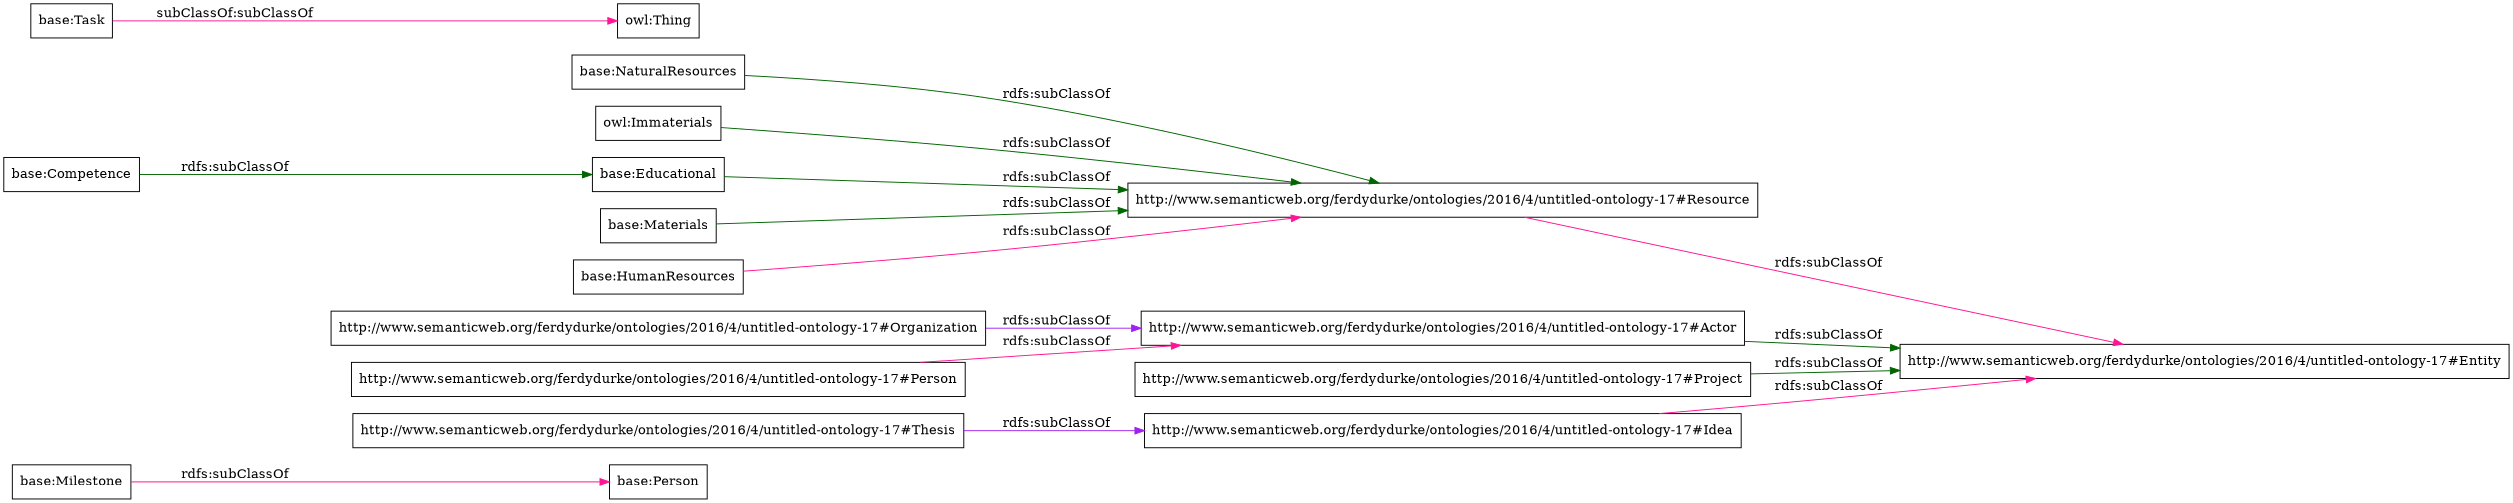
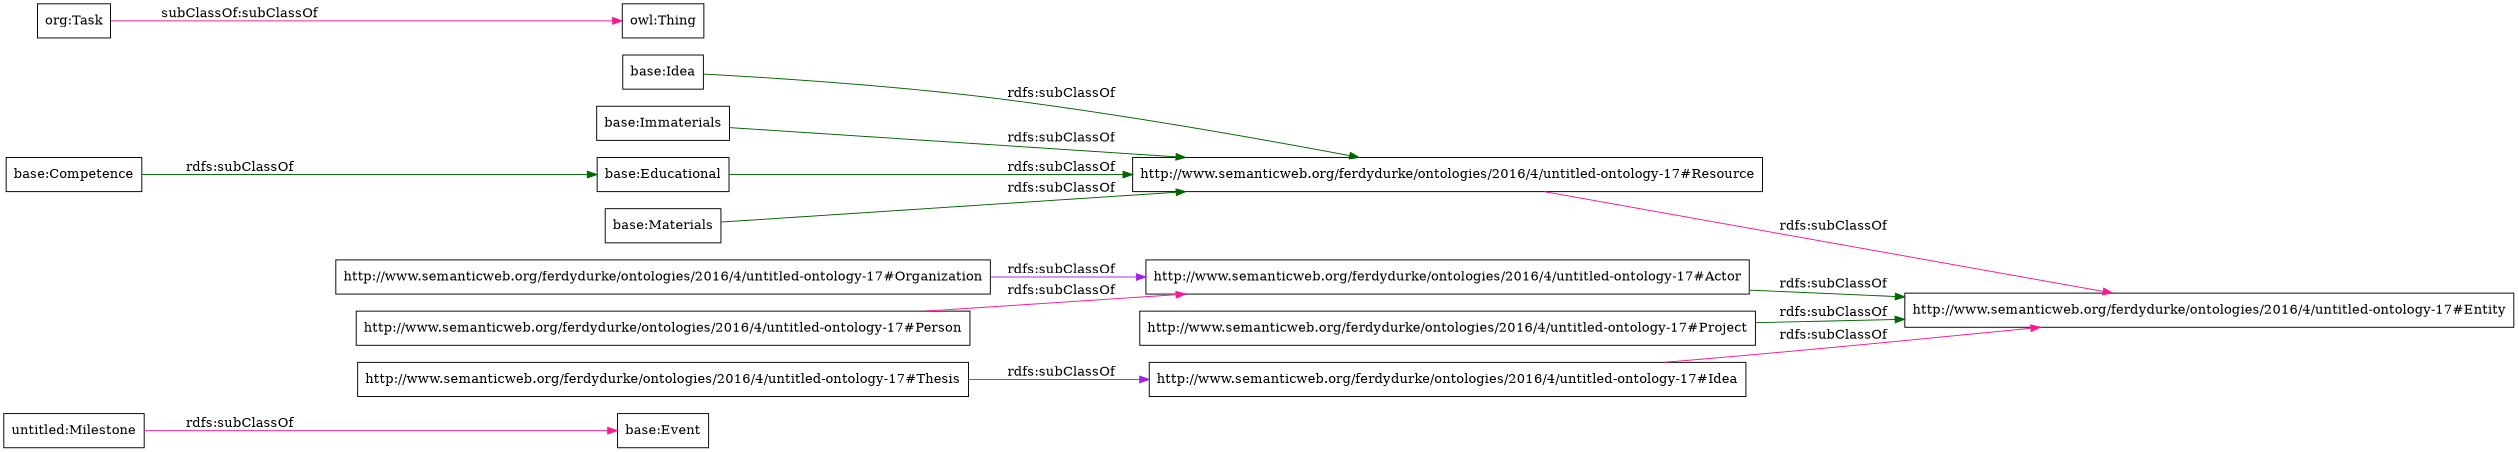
(72, 21) -> (74, 21)
(658, 72) -> (663, 72)
(658, 123) -> (663, 123)
(658, 277) -> none
(72, 482) -> (74, 431)
(658, 482) -> (663, 431)
